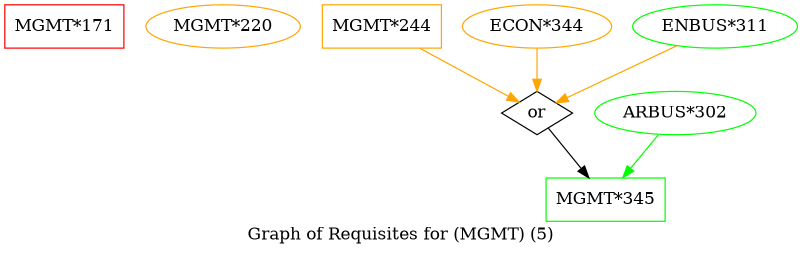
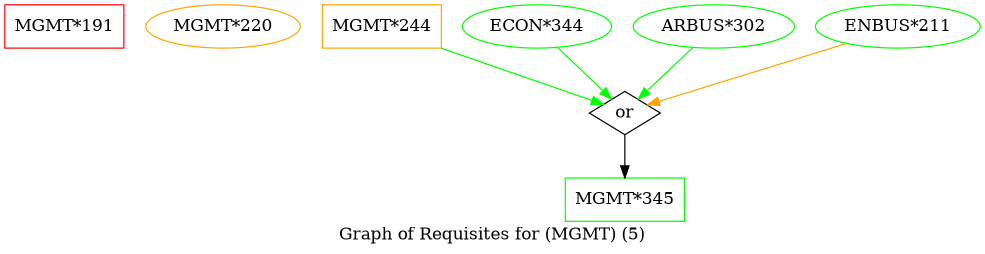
(64, 26) -> (64, 26)
(537, 26) -> (537, 26)
(715, 26) -> (898, 26)
(537, 64) -> (580, 69)
(464, 72) -> (516, 74)
(645, 151) -> (670, 69)
